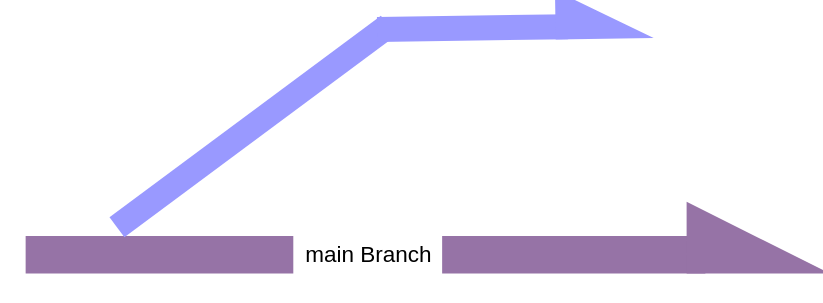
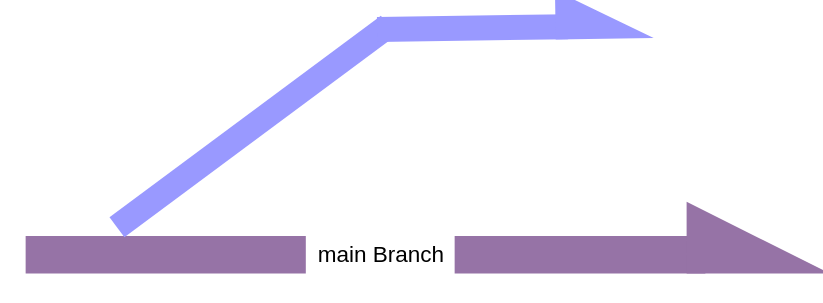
(368, 254) -> (380, 254)
